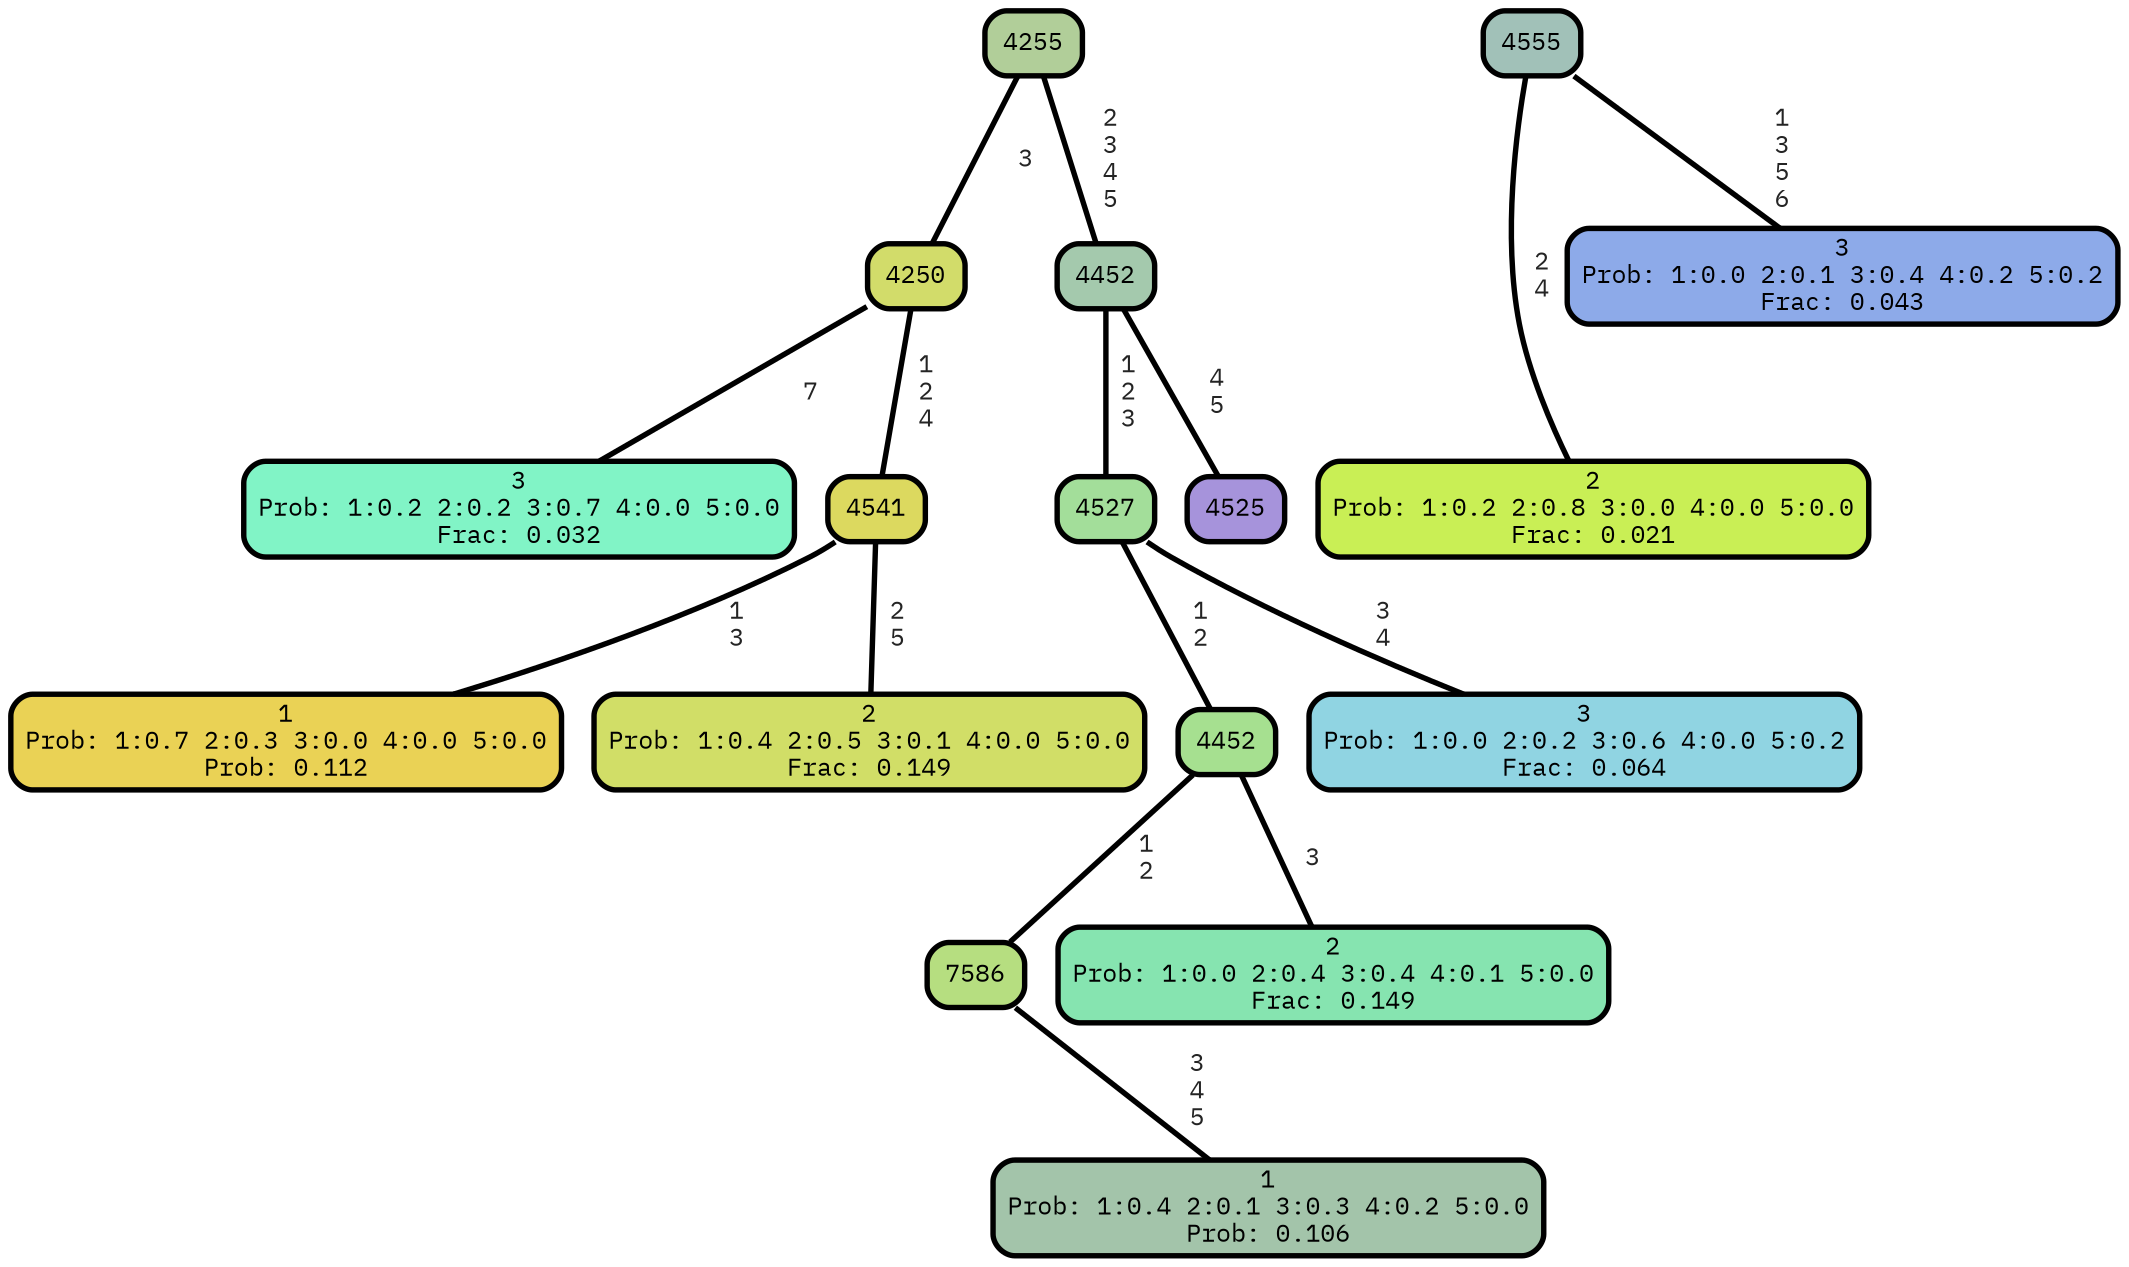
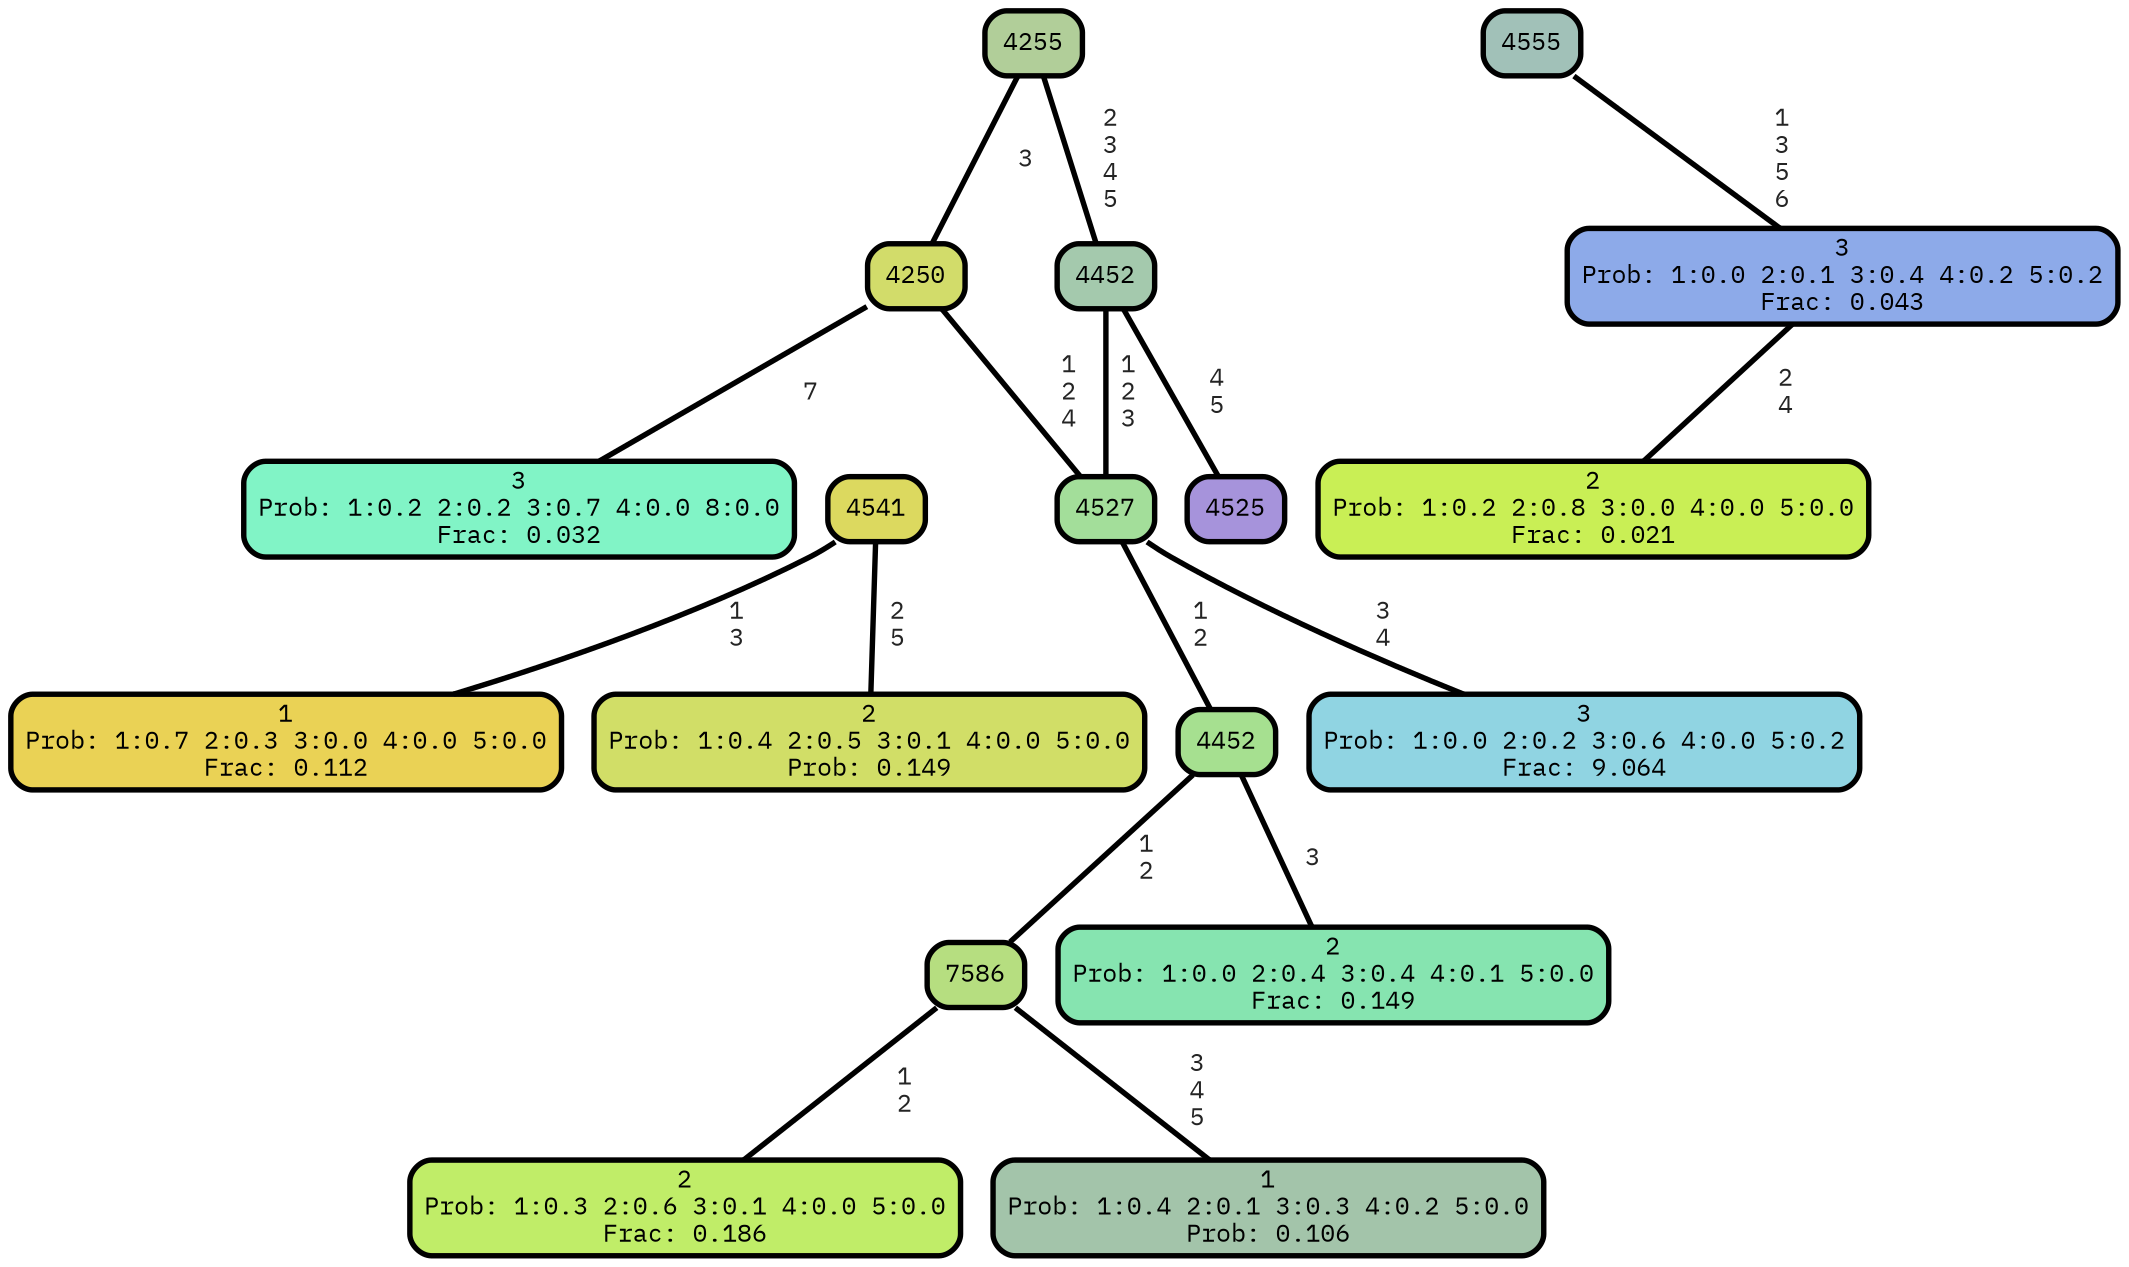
(1513, 273) -> (1718, 393)
(896, 393) -> (1011, 393)
(519, 509) -> (519, 509)
(286, 742) -> (286, 742)
(869, 742) -> (869, 742)
(1584, 742) -> (1584, 742)
none -> (685, 1208)
